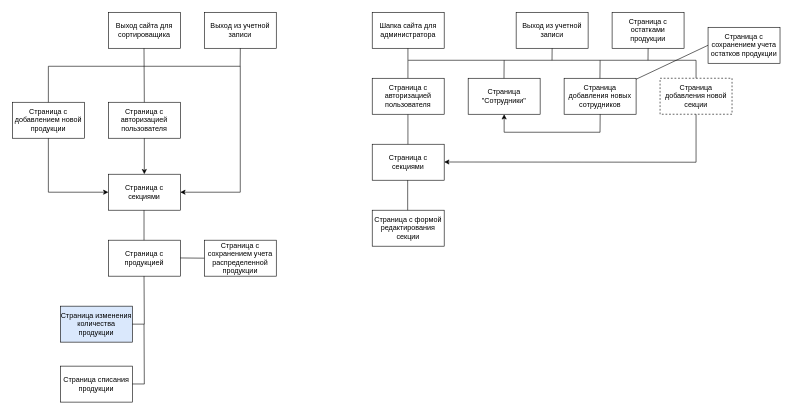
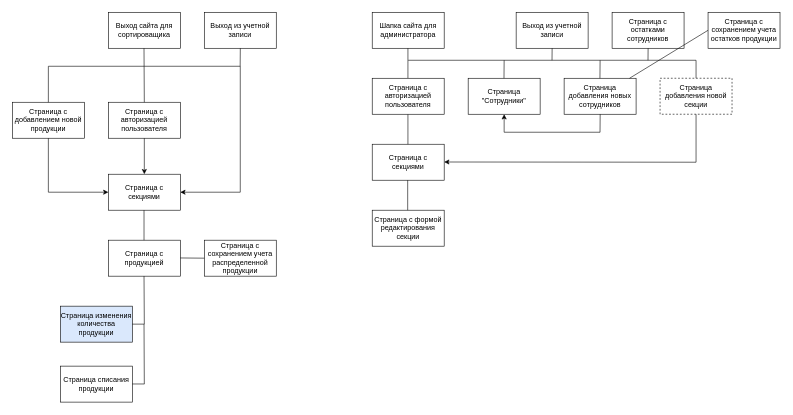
(648, 30) -> (648, 30)
(744, 45) -> (744, 30)
